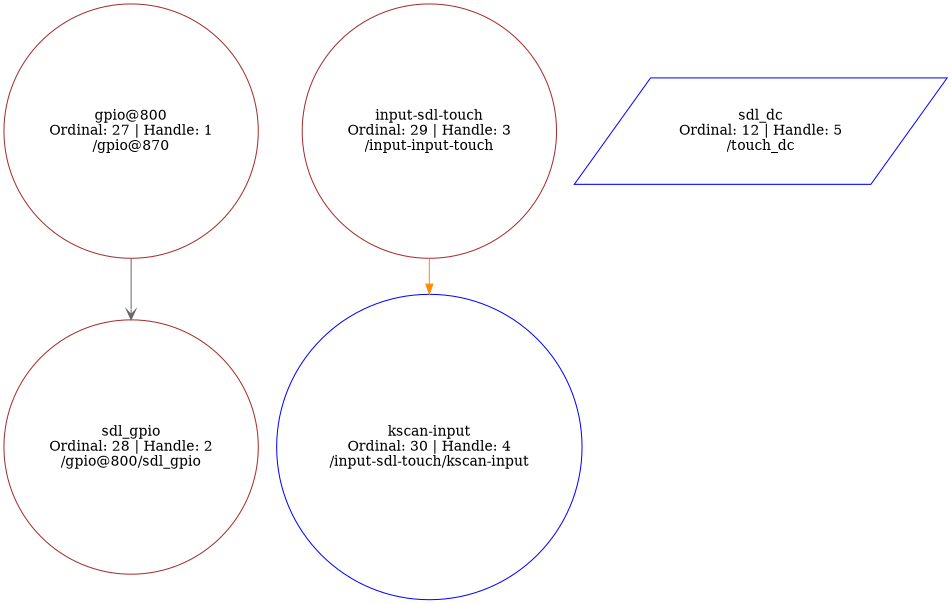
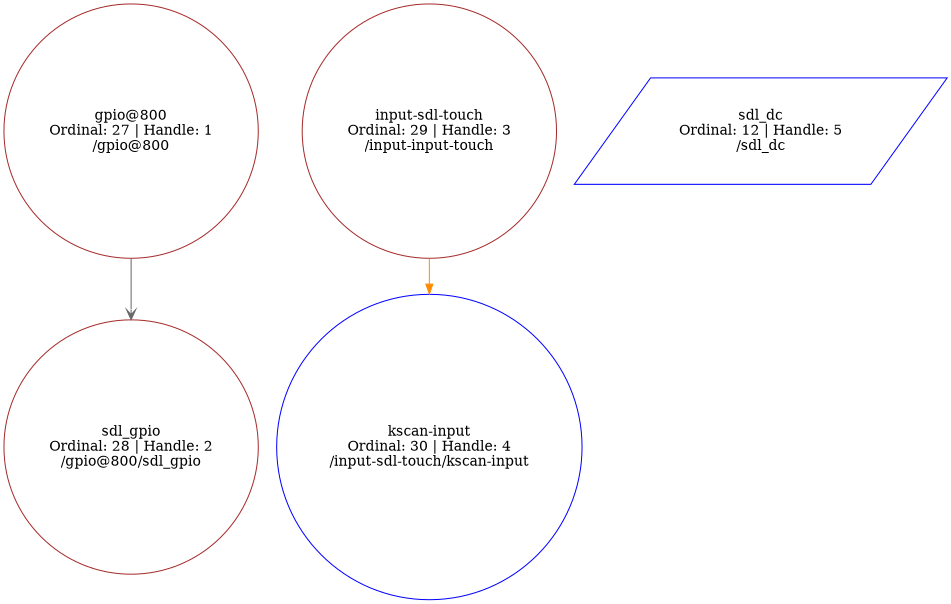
(131, 131) -> (131, 131)
(761, 131) -> (761, 131)
